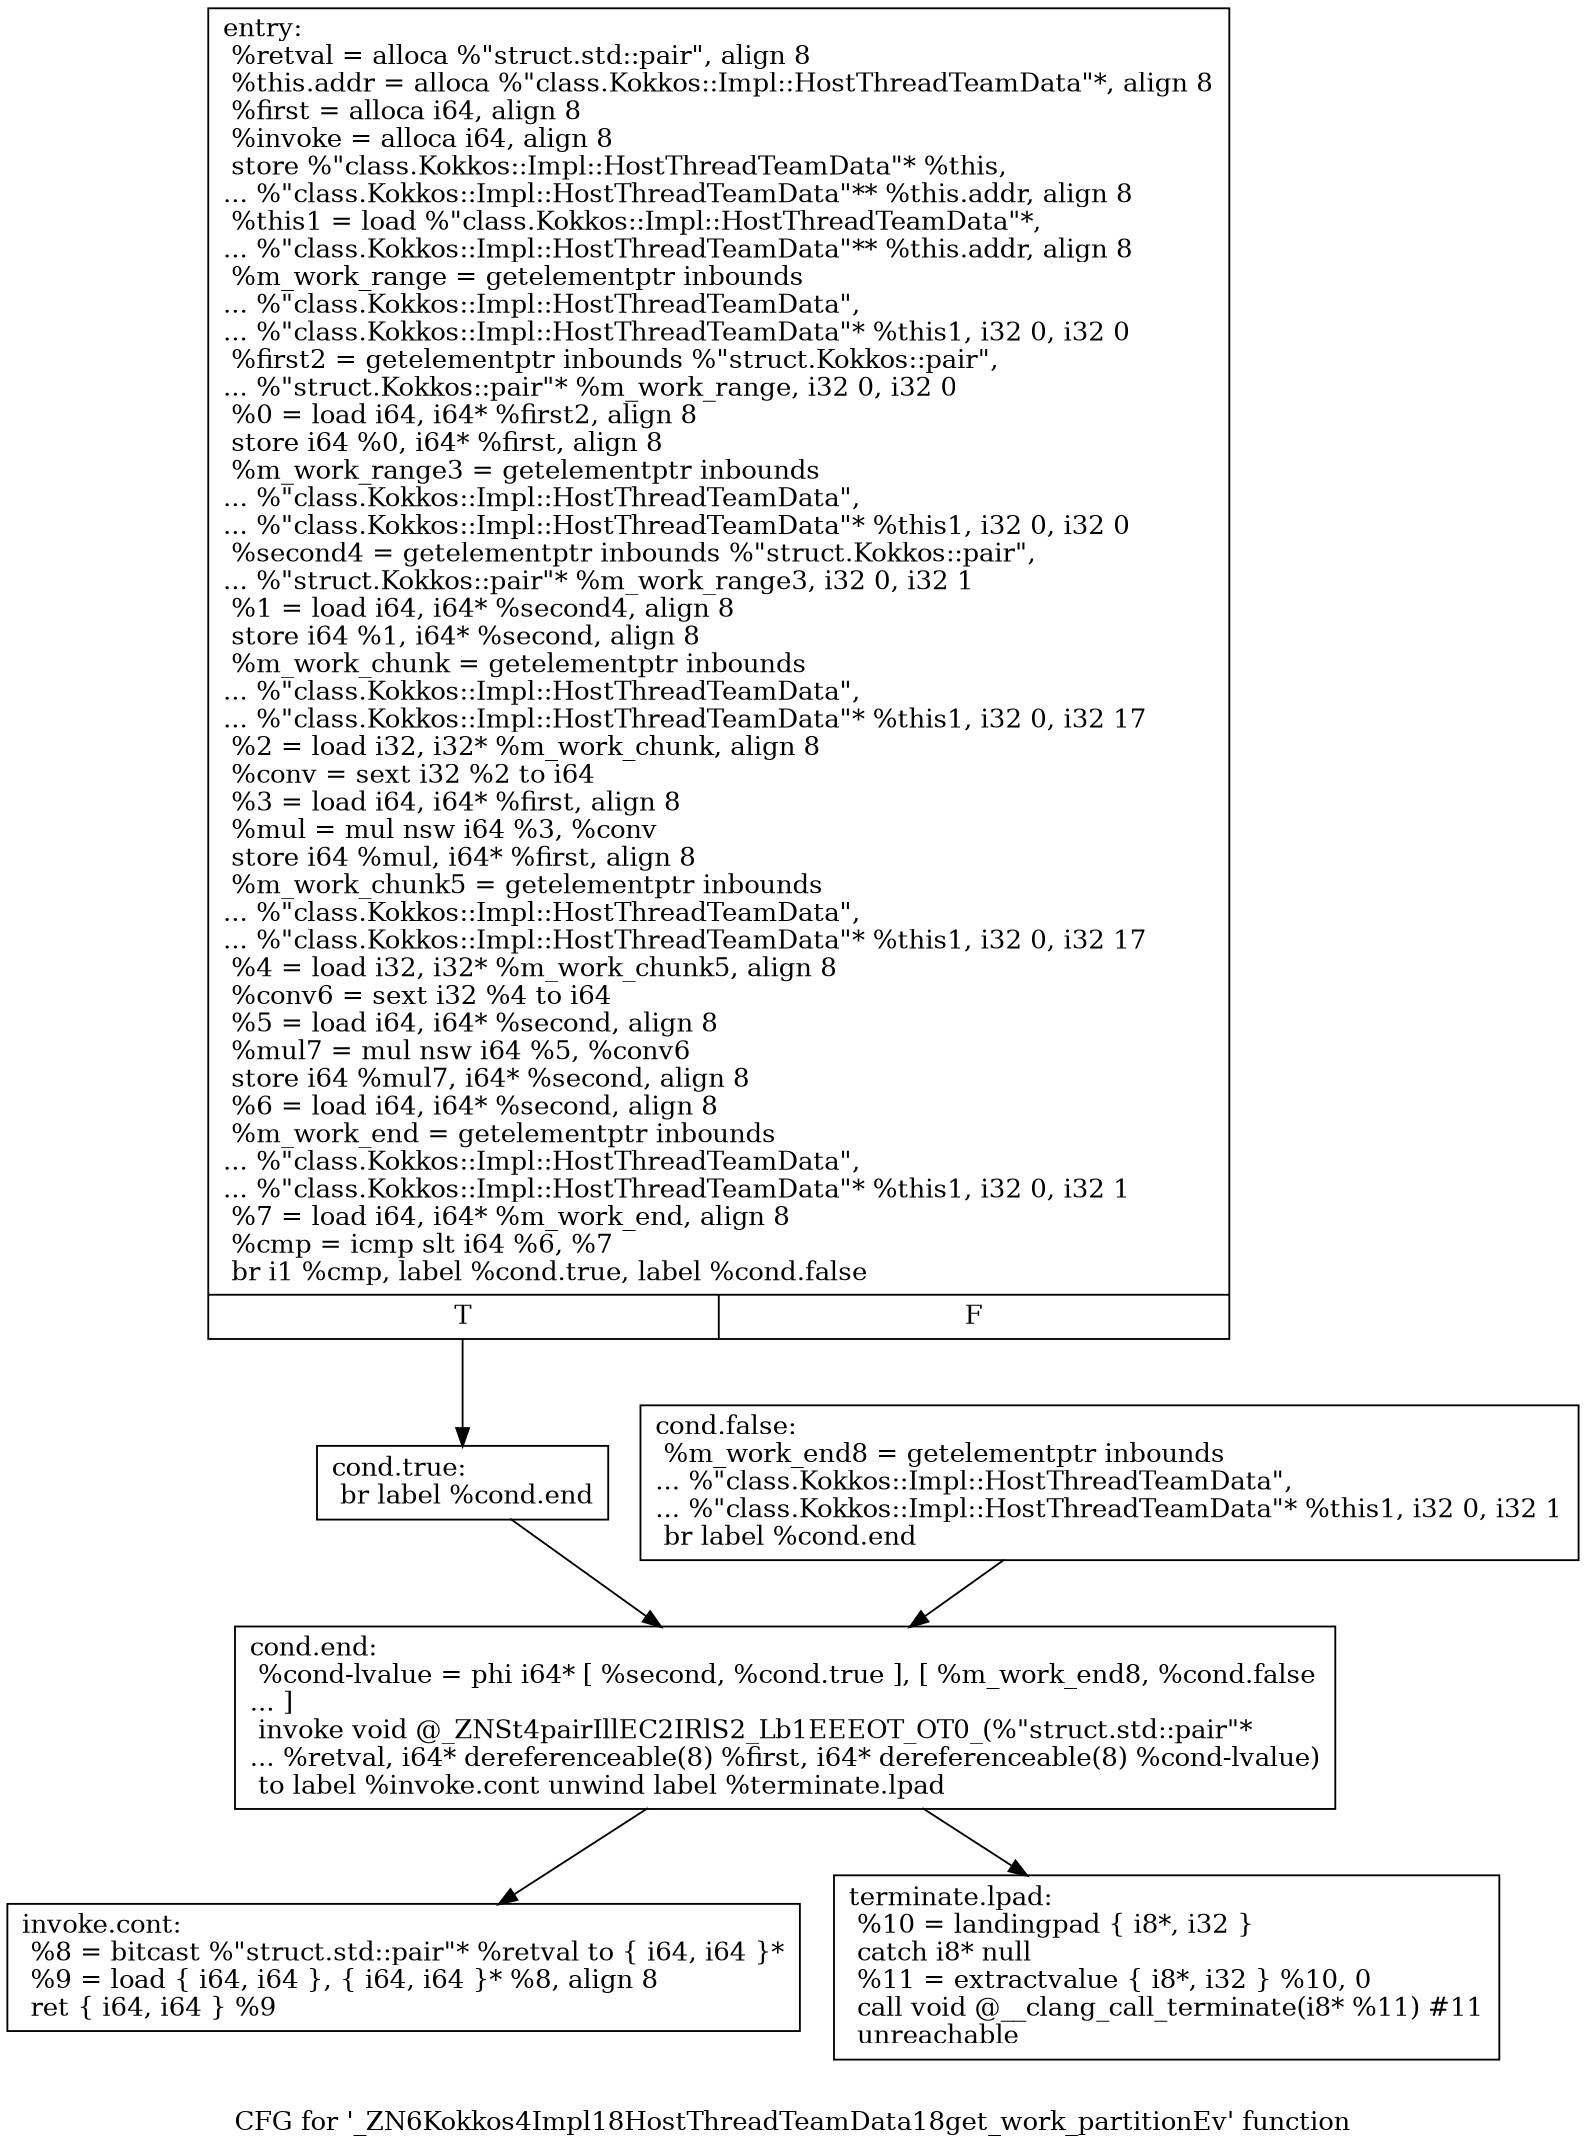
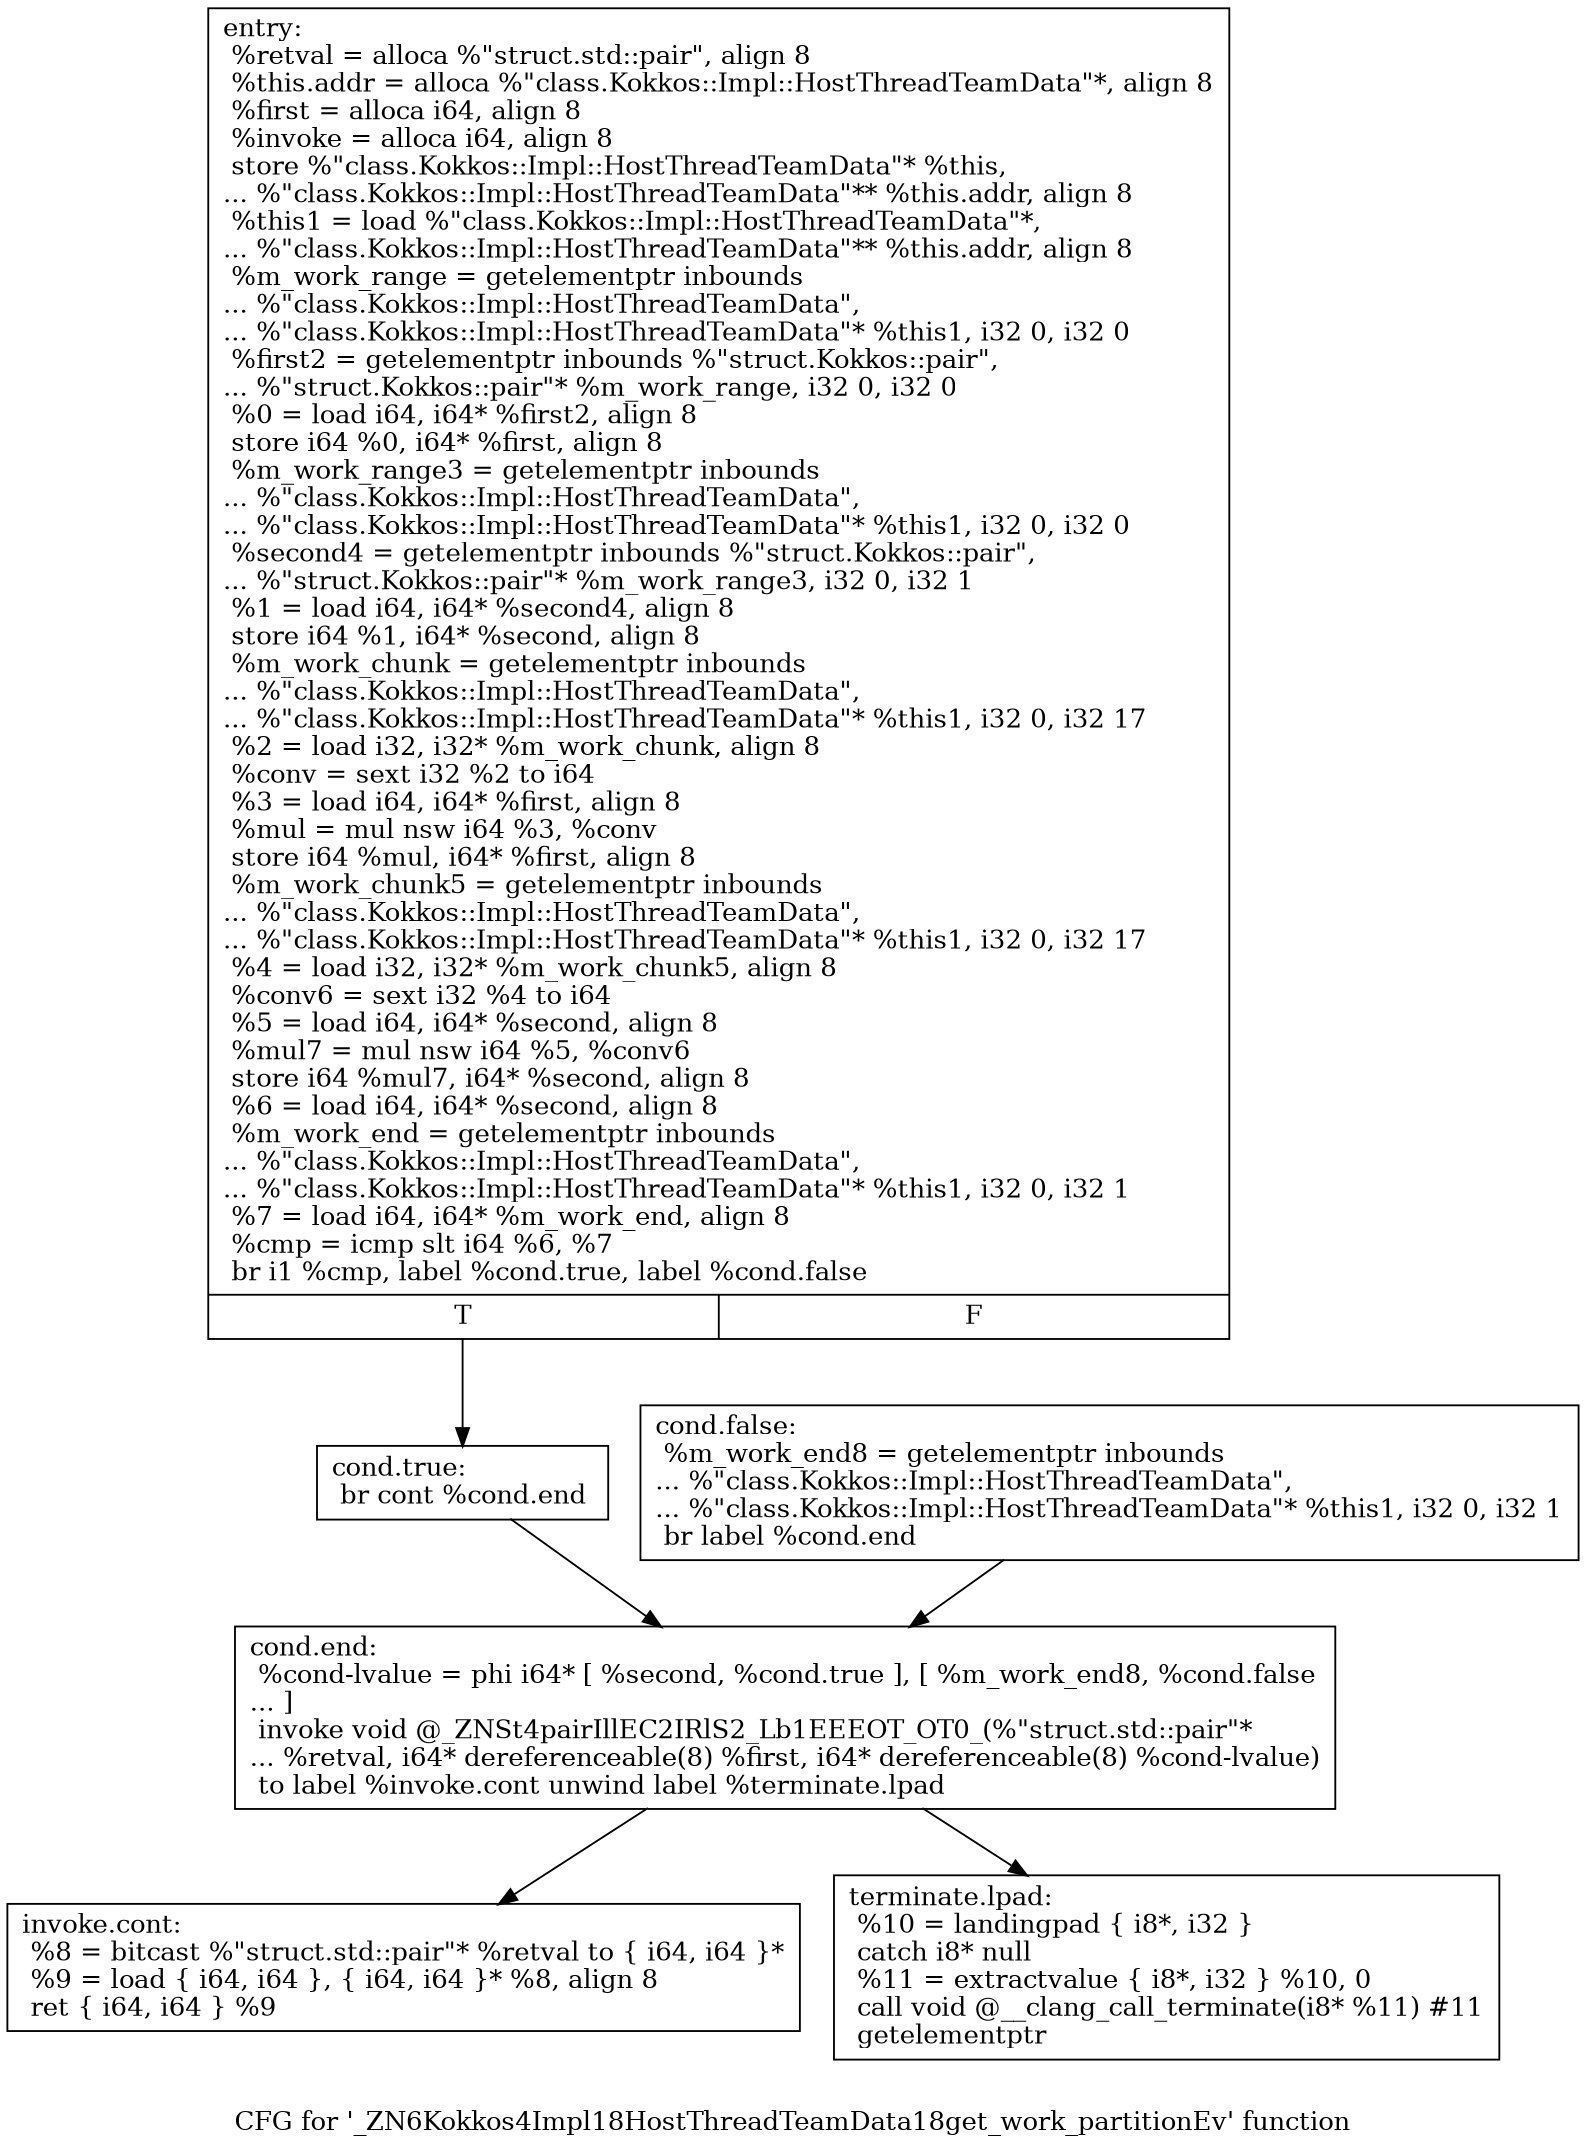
(463, 1496) -> (460, 1496)
(934, 2036) -> (948, 2036)
